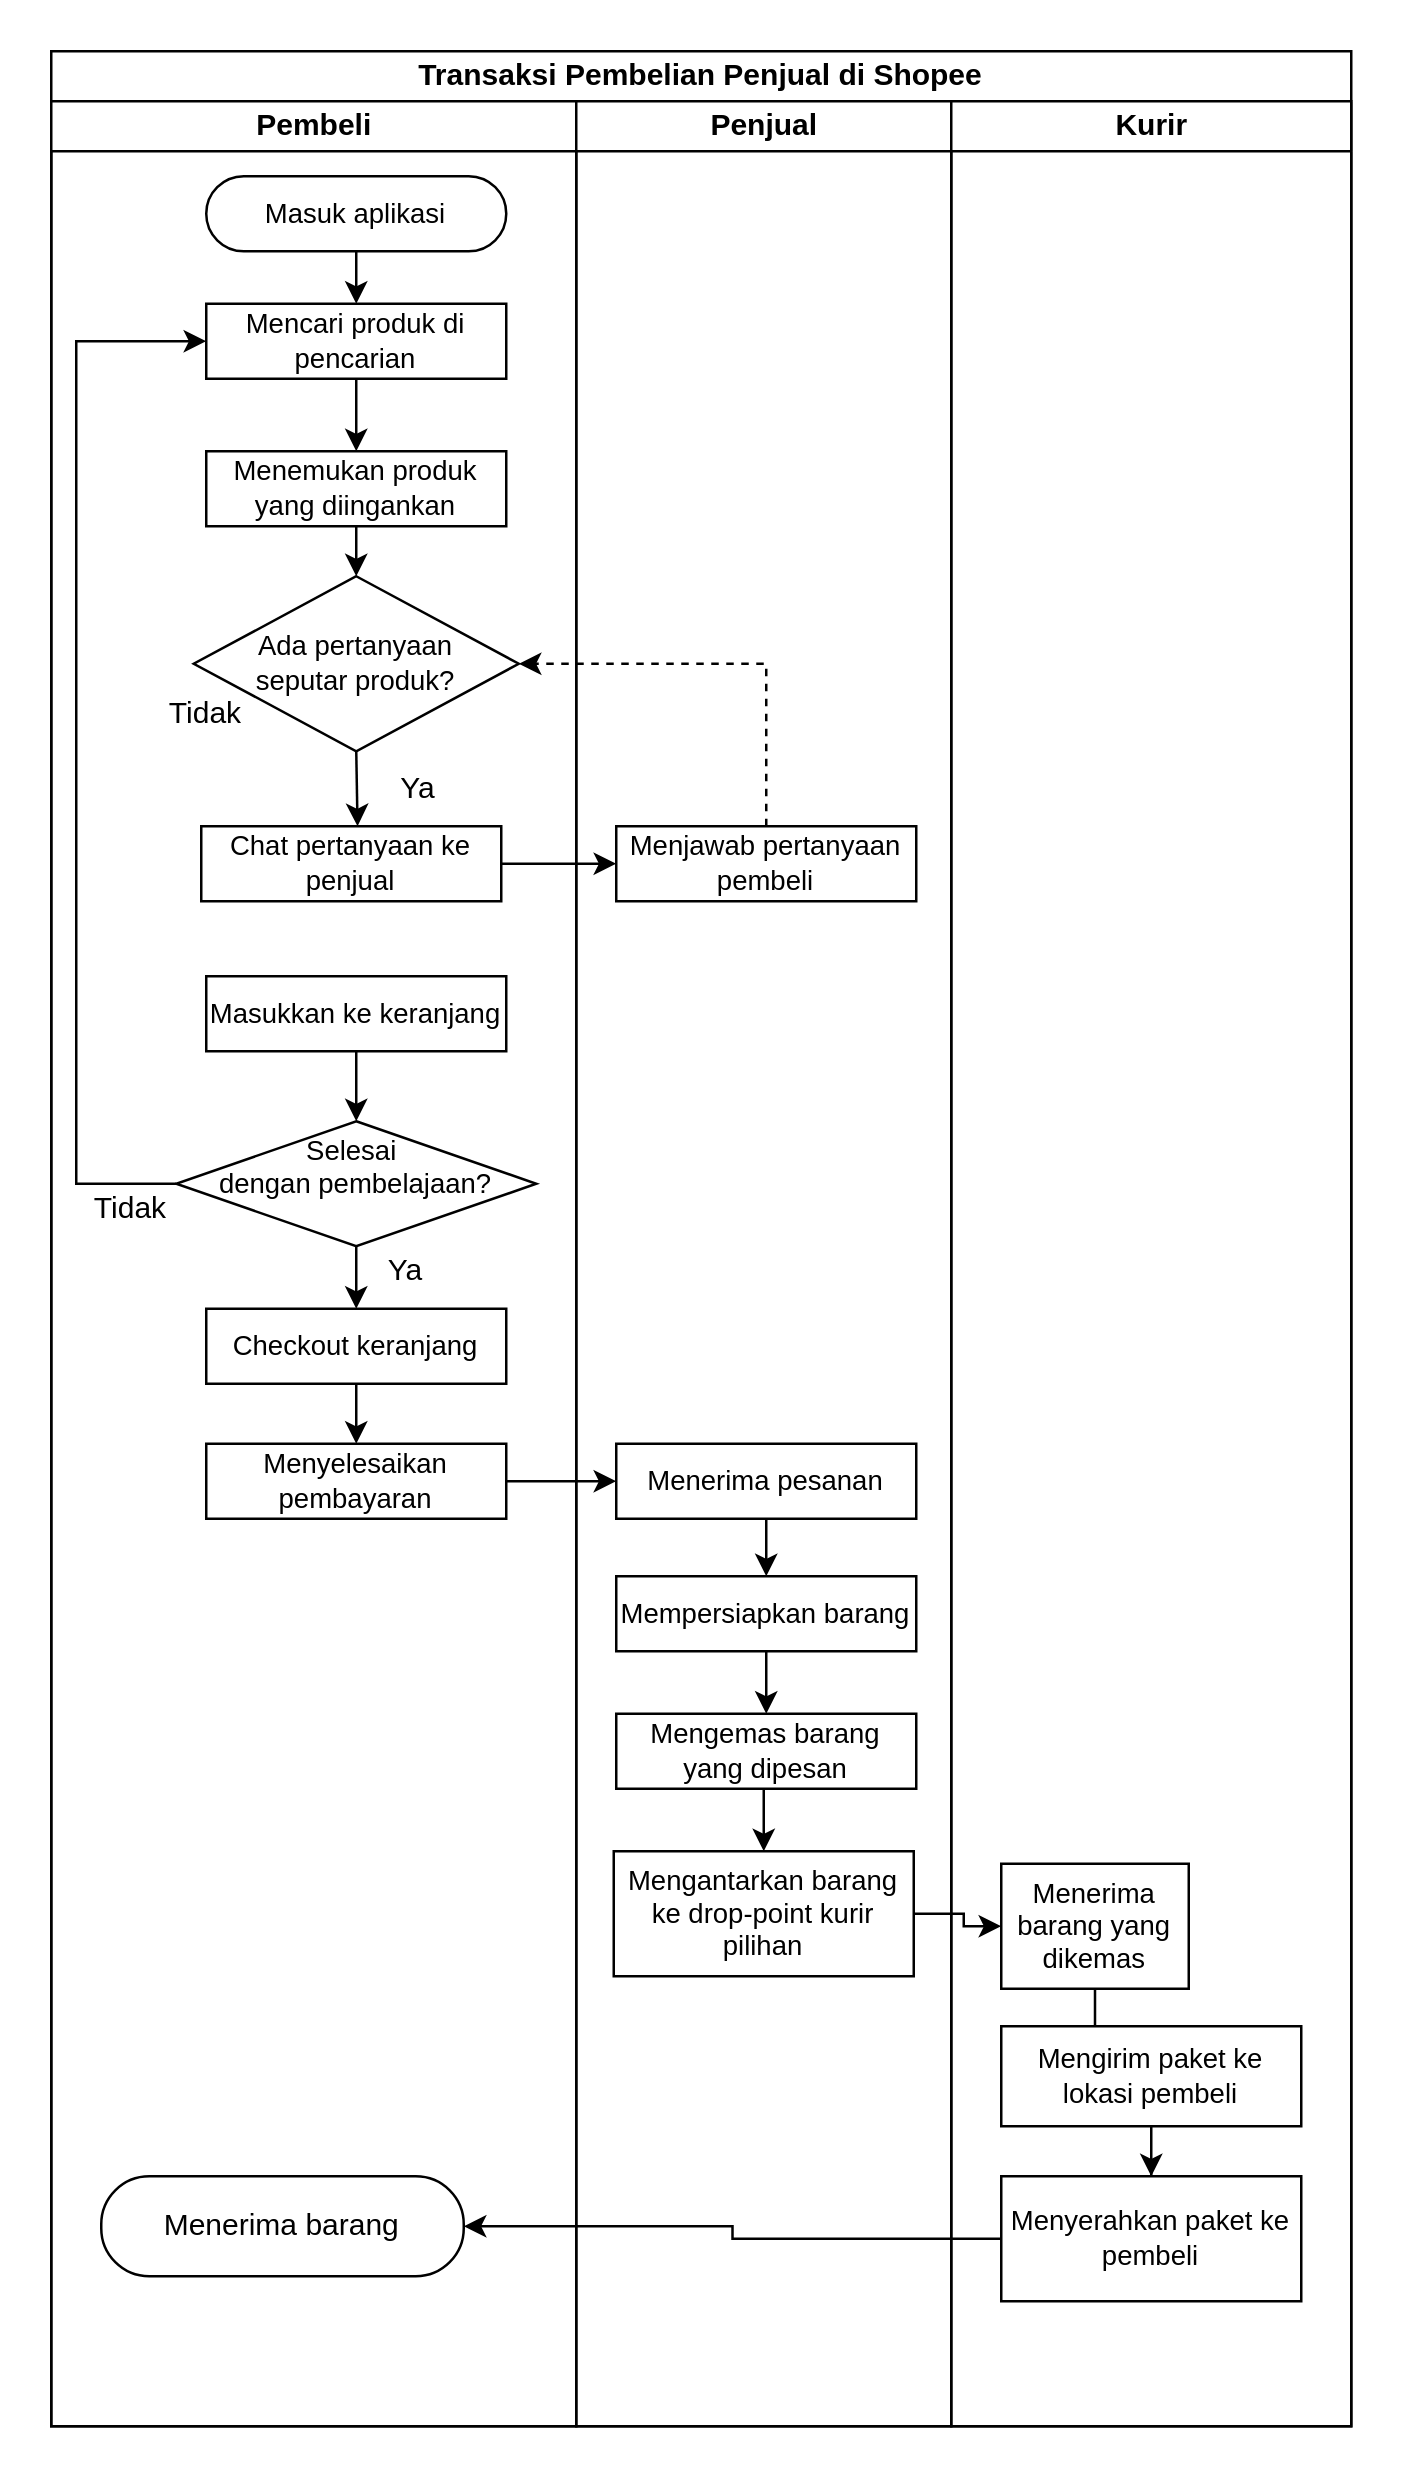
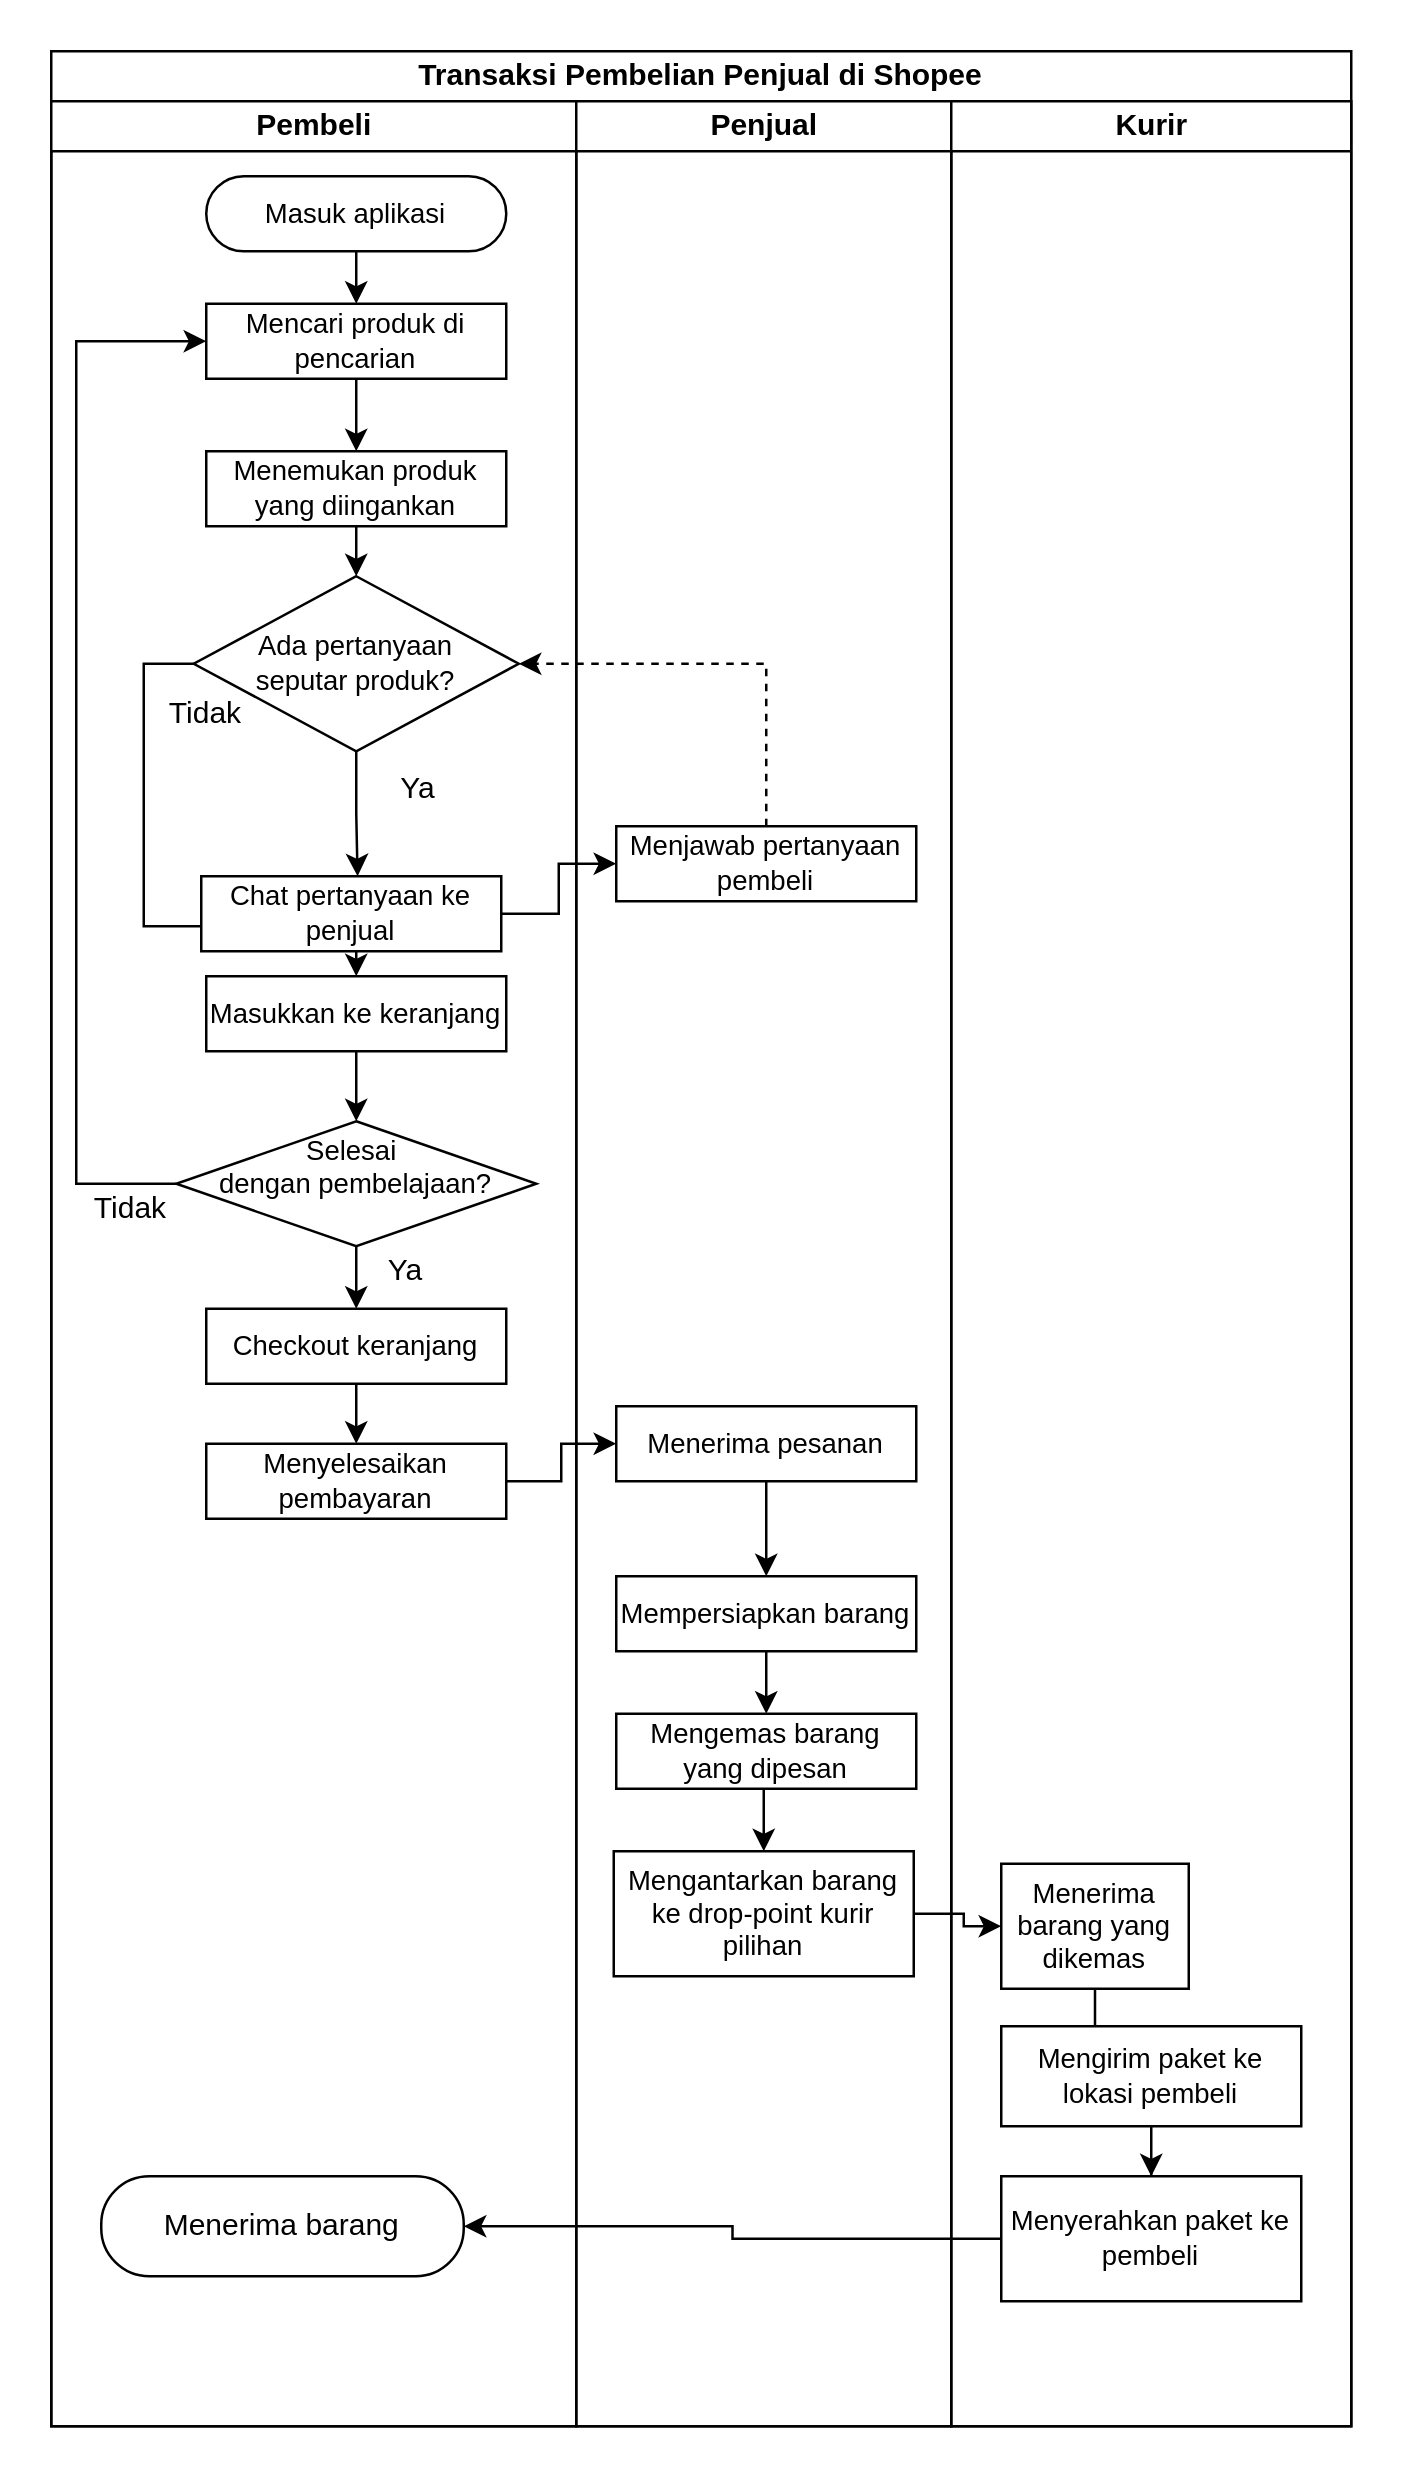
none -> (144, 800)
(351, 864) -> (351, 914)
(766, 1481) -> (766, 1444)
